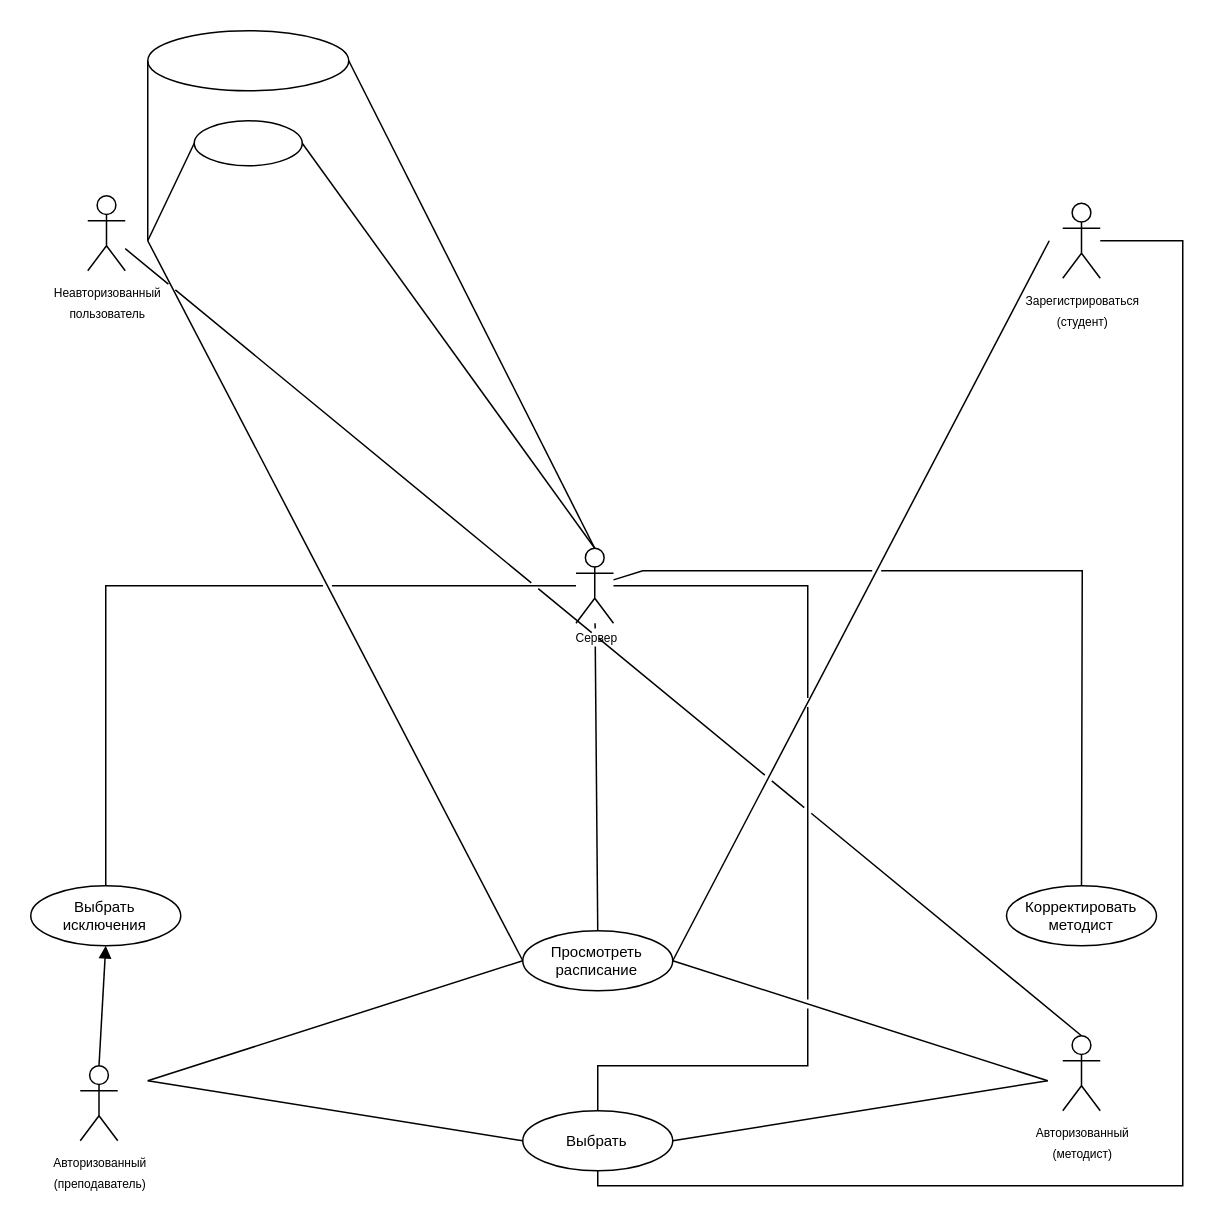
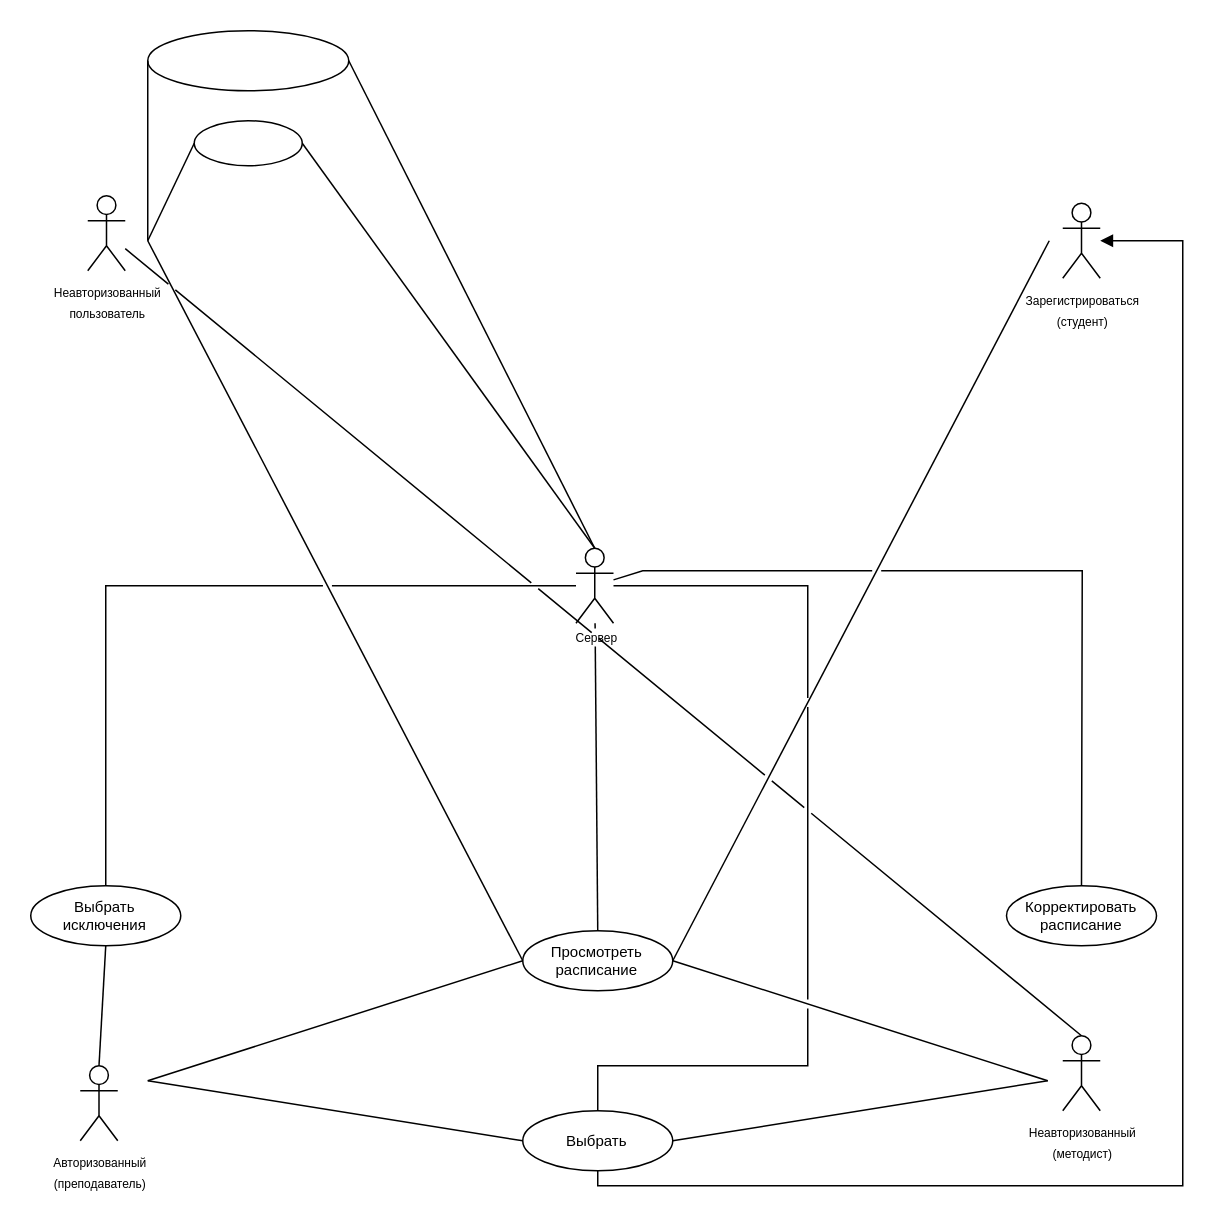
(1108, 241) -> (1113, 241)
(1082, 916) -> (1082, 916)
(105, 959) -> (105, 953)
(1083, 1143) -> (1083, 1143)
